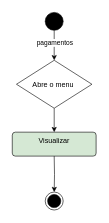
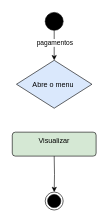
(54, 84) -> (54, 84)
(54, 126) -> none
